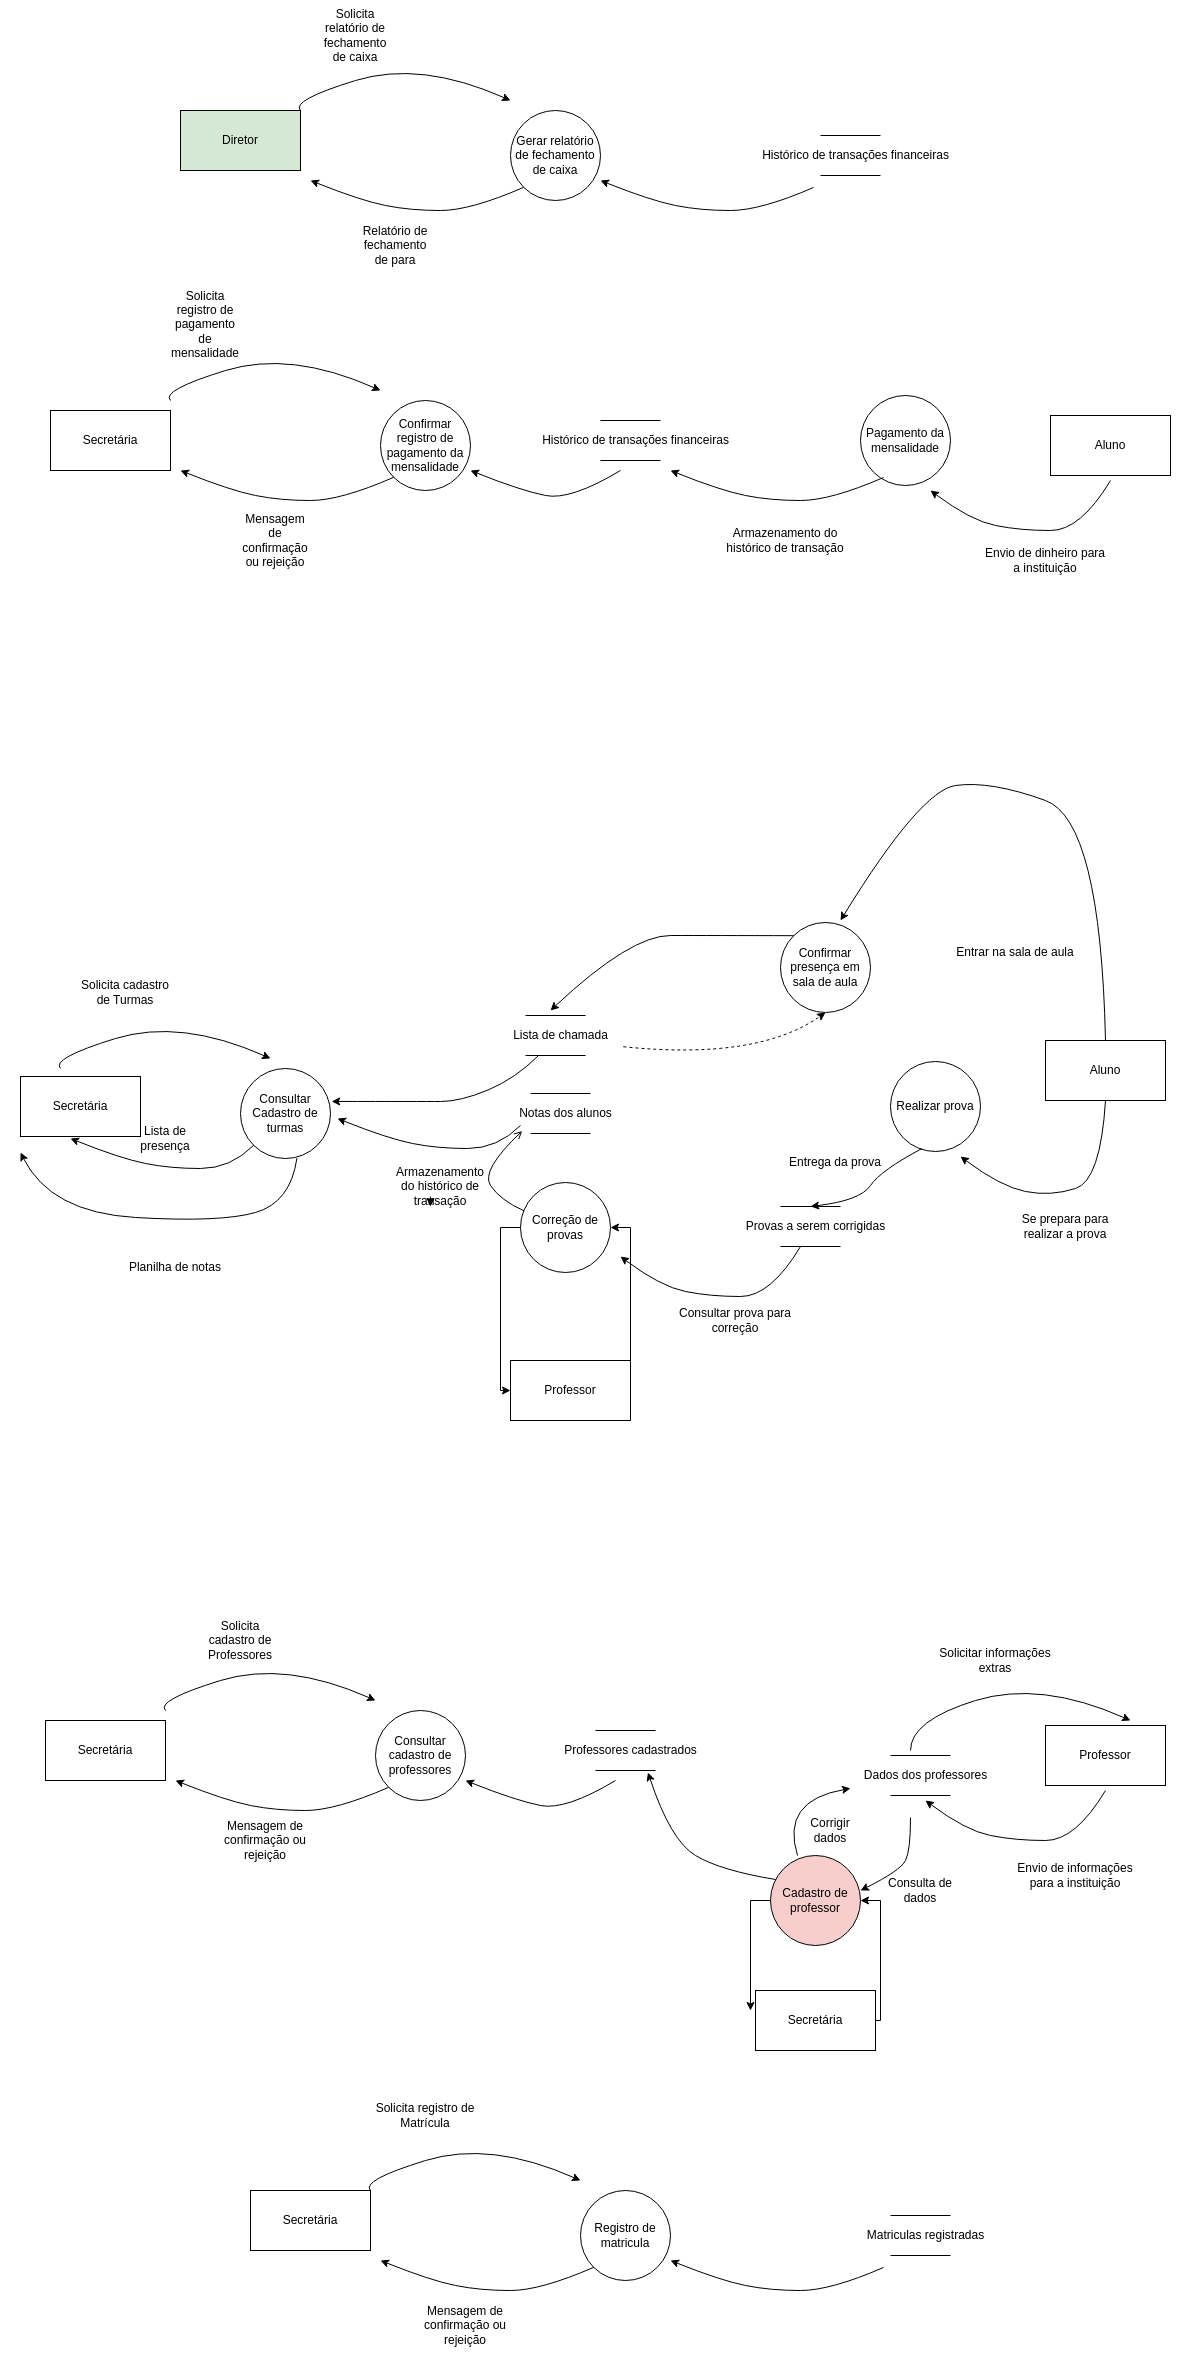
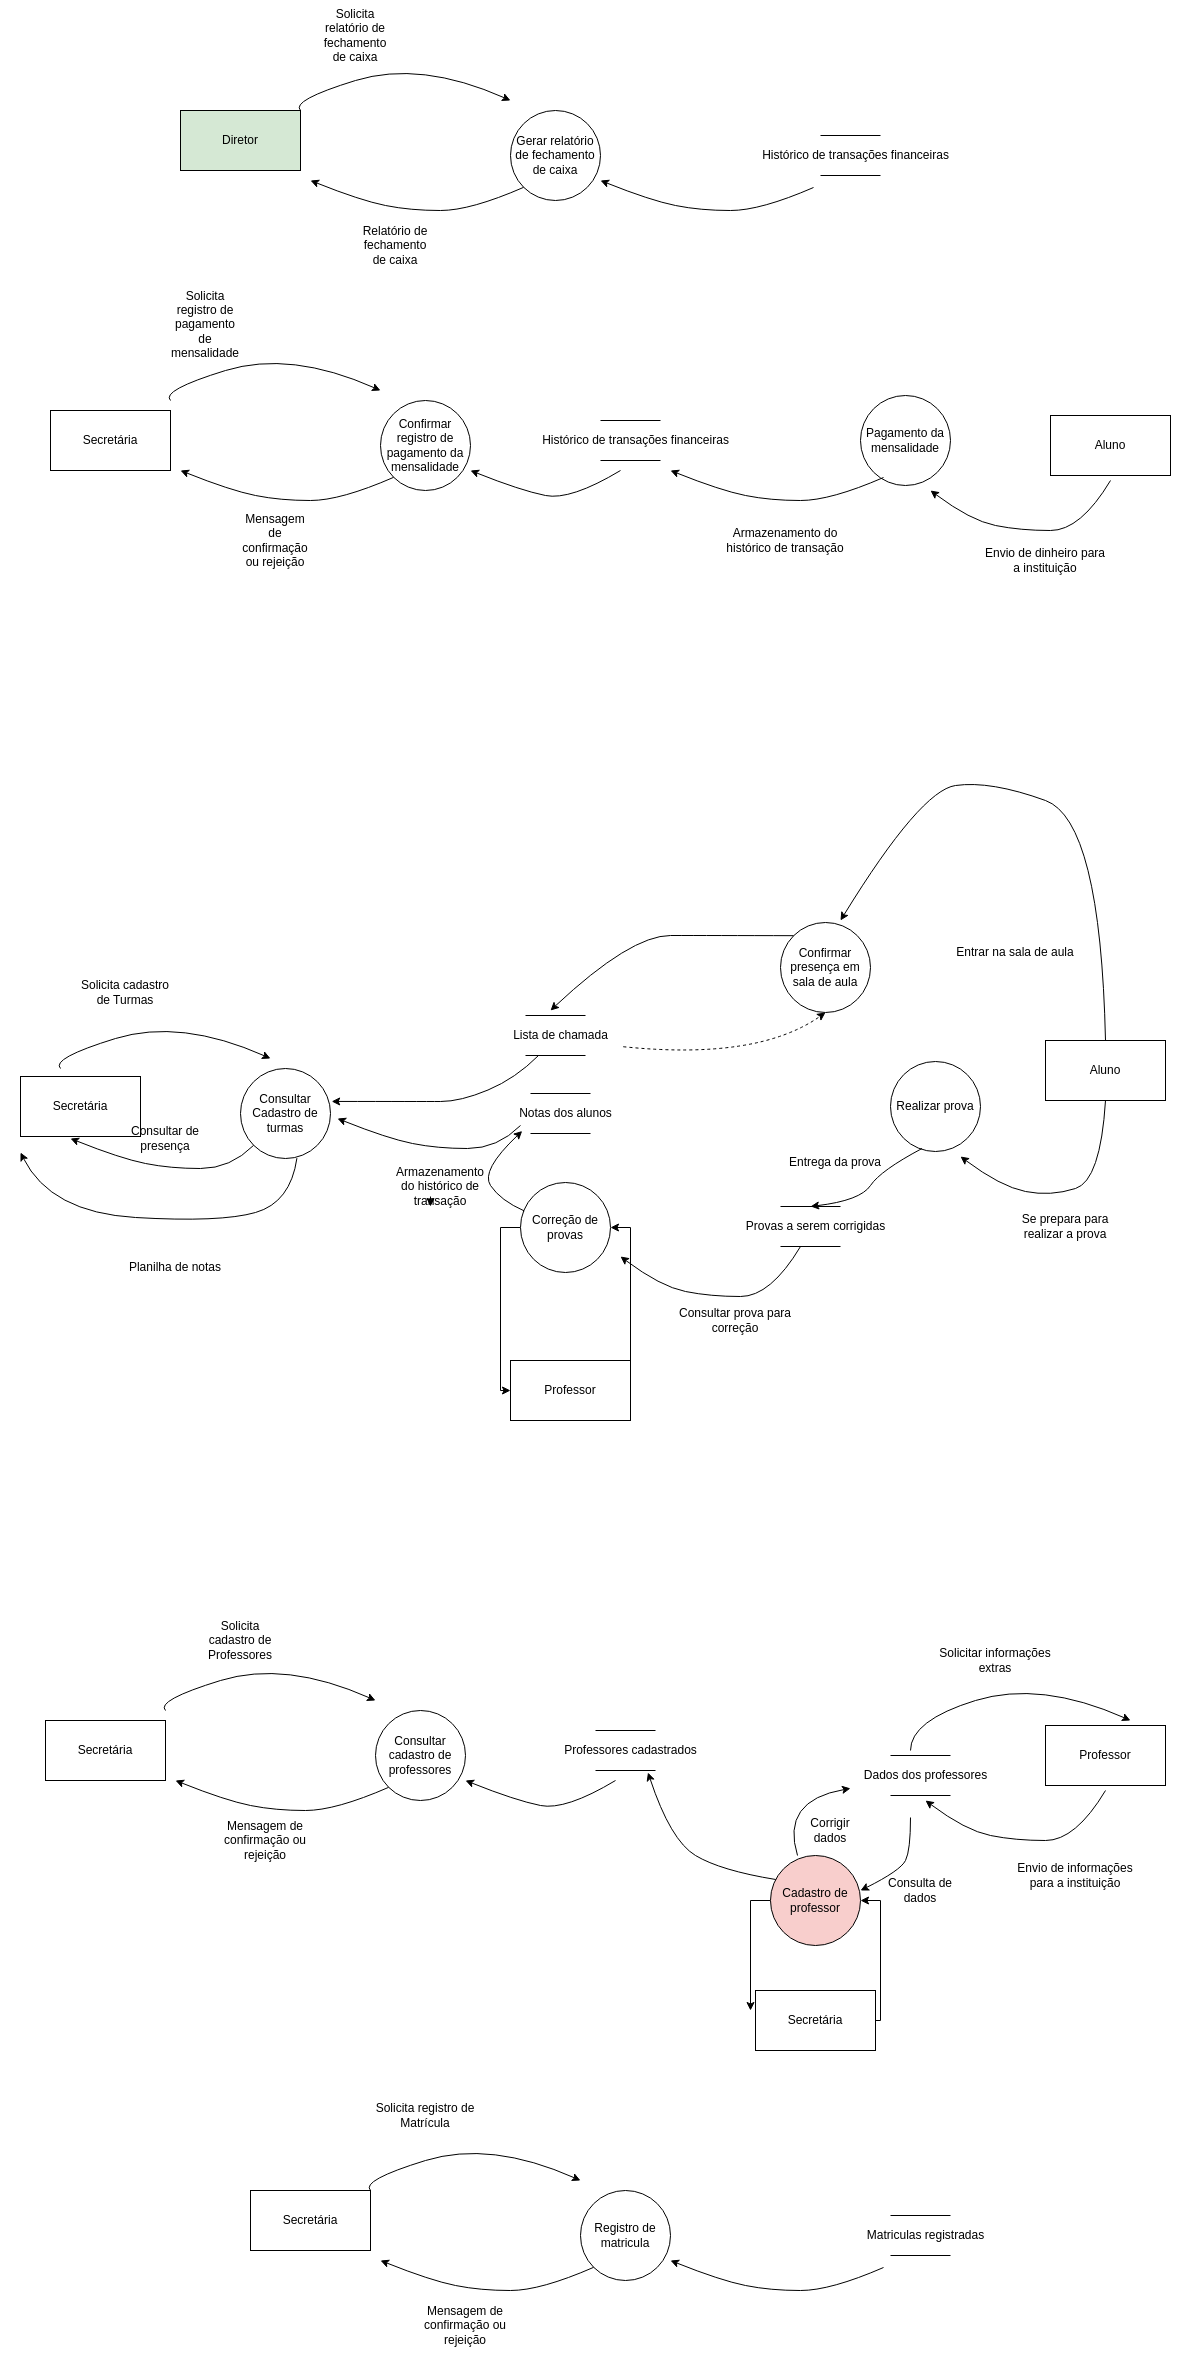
(396, 246) -> (396, 246)
(518, 1136) -> (516, 1137)
(166, 1139) -> (166, 1139)
